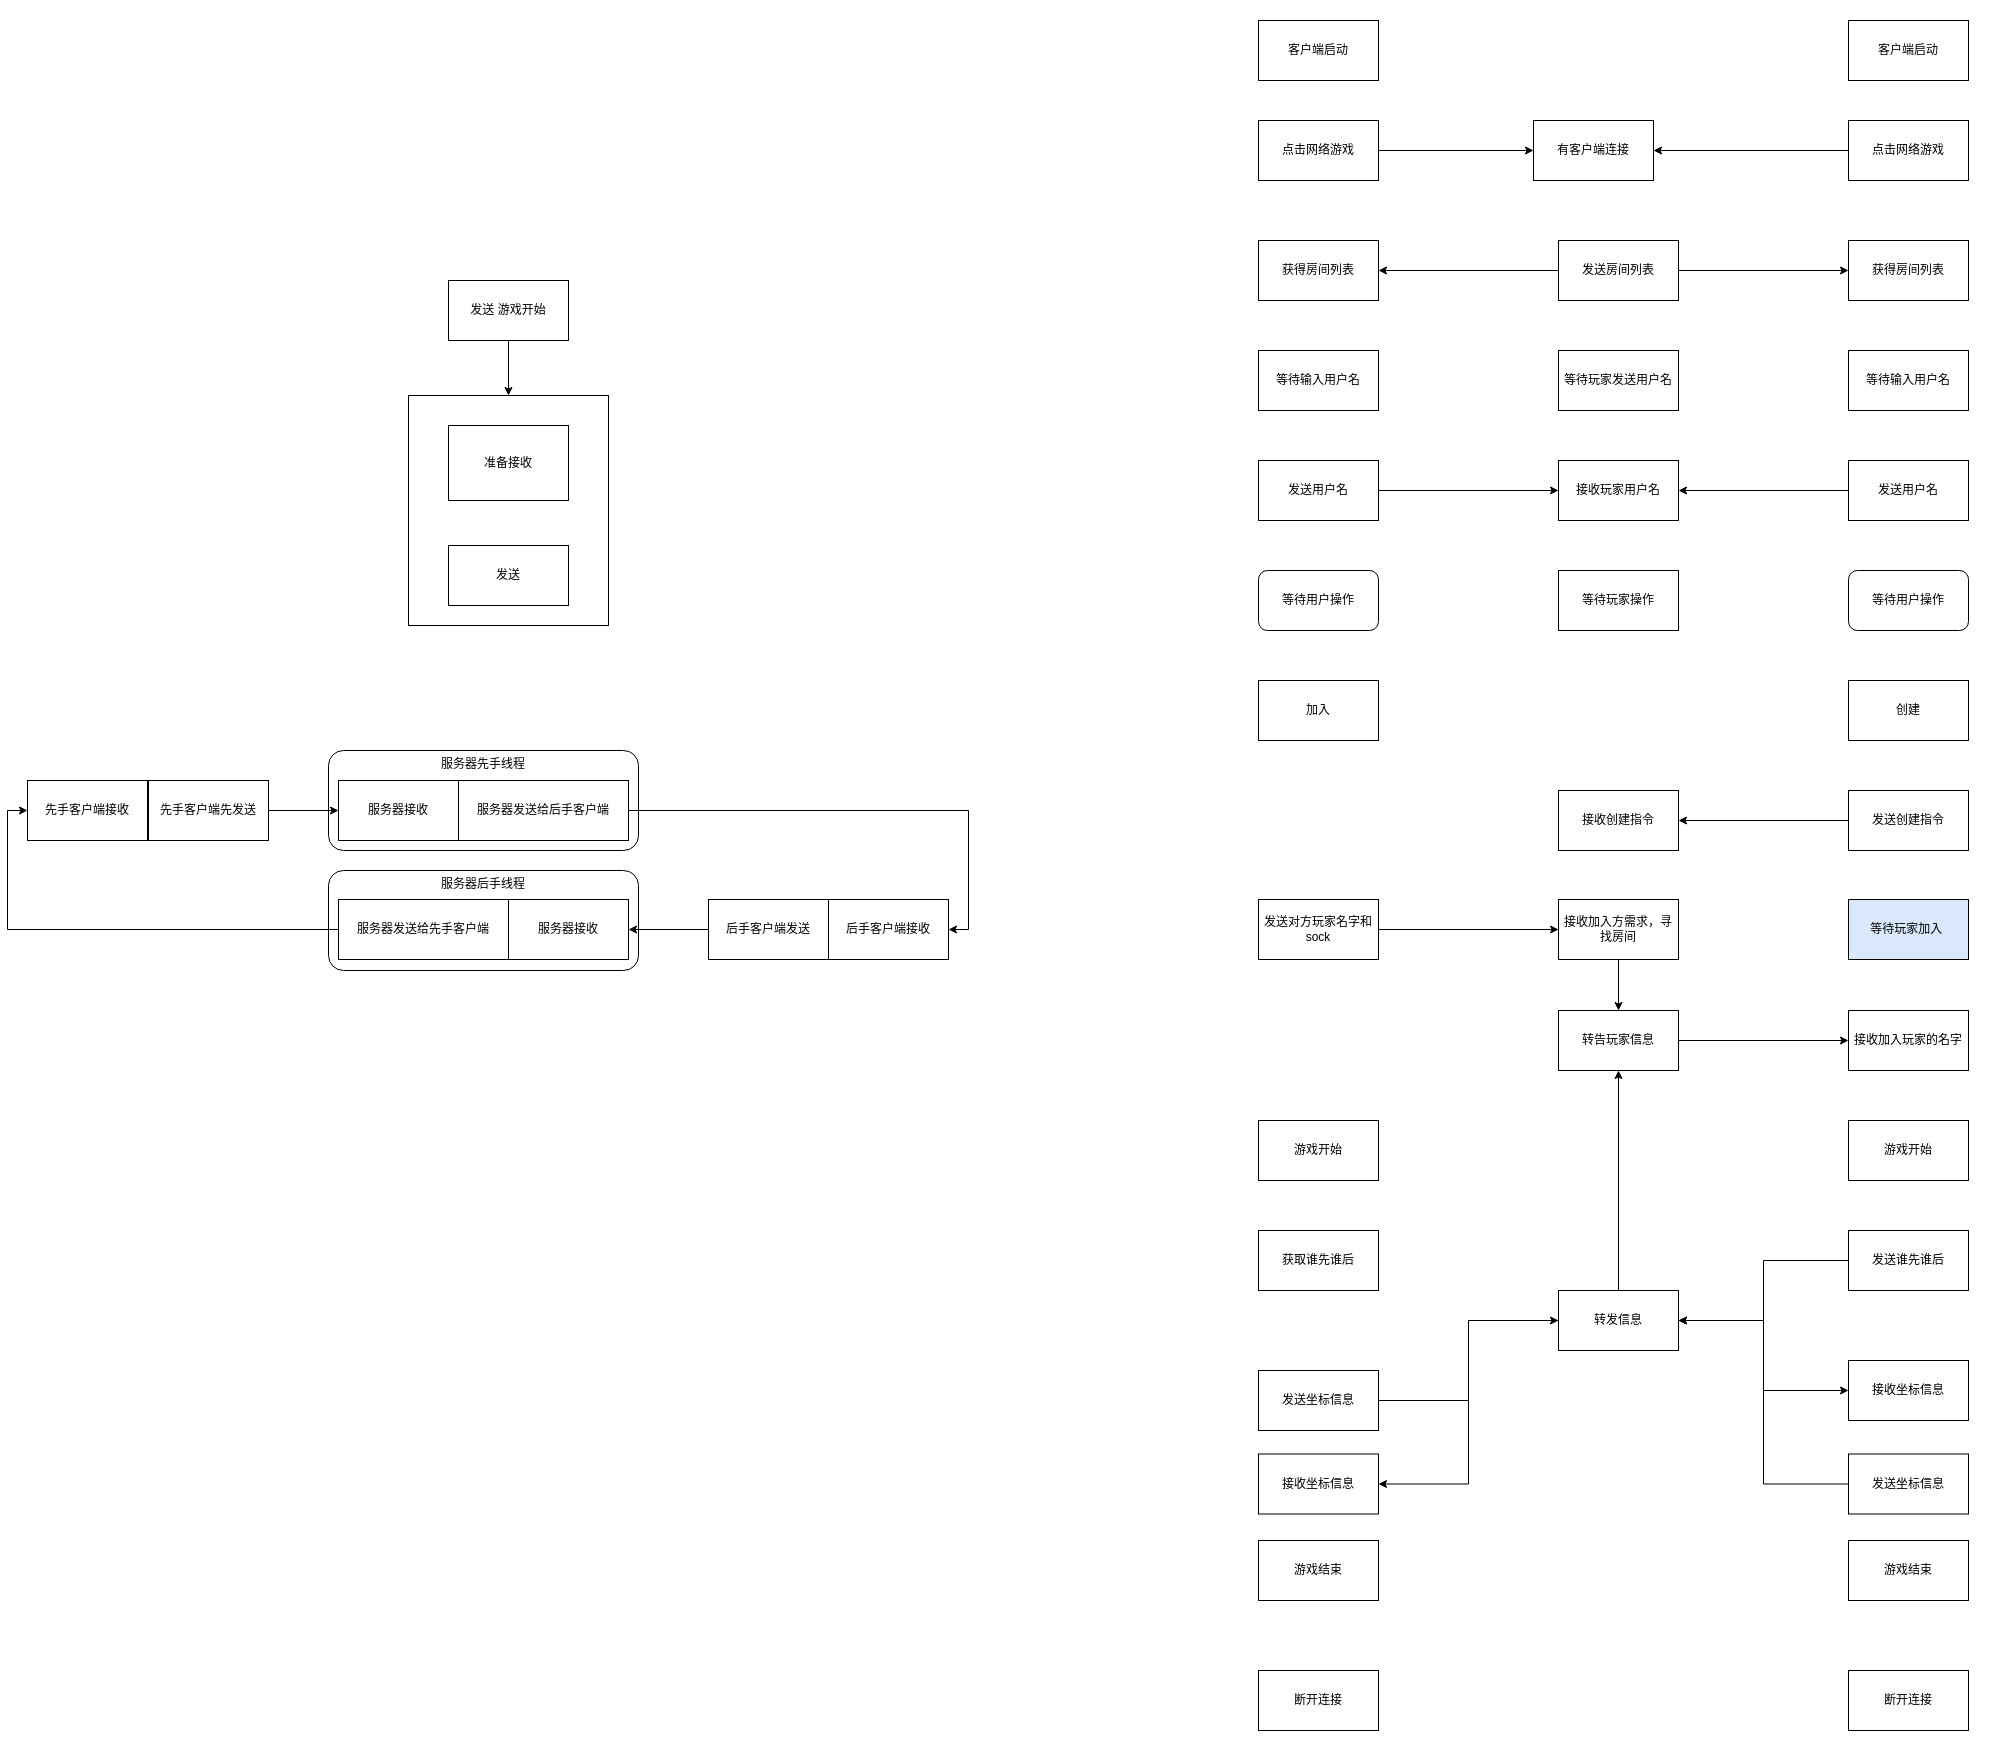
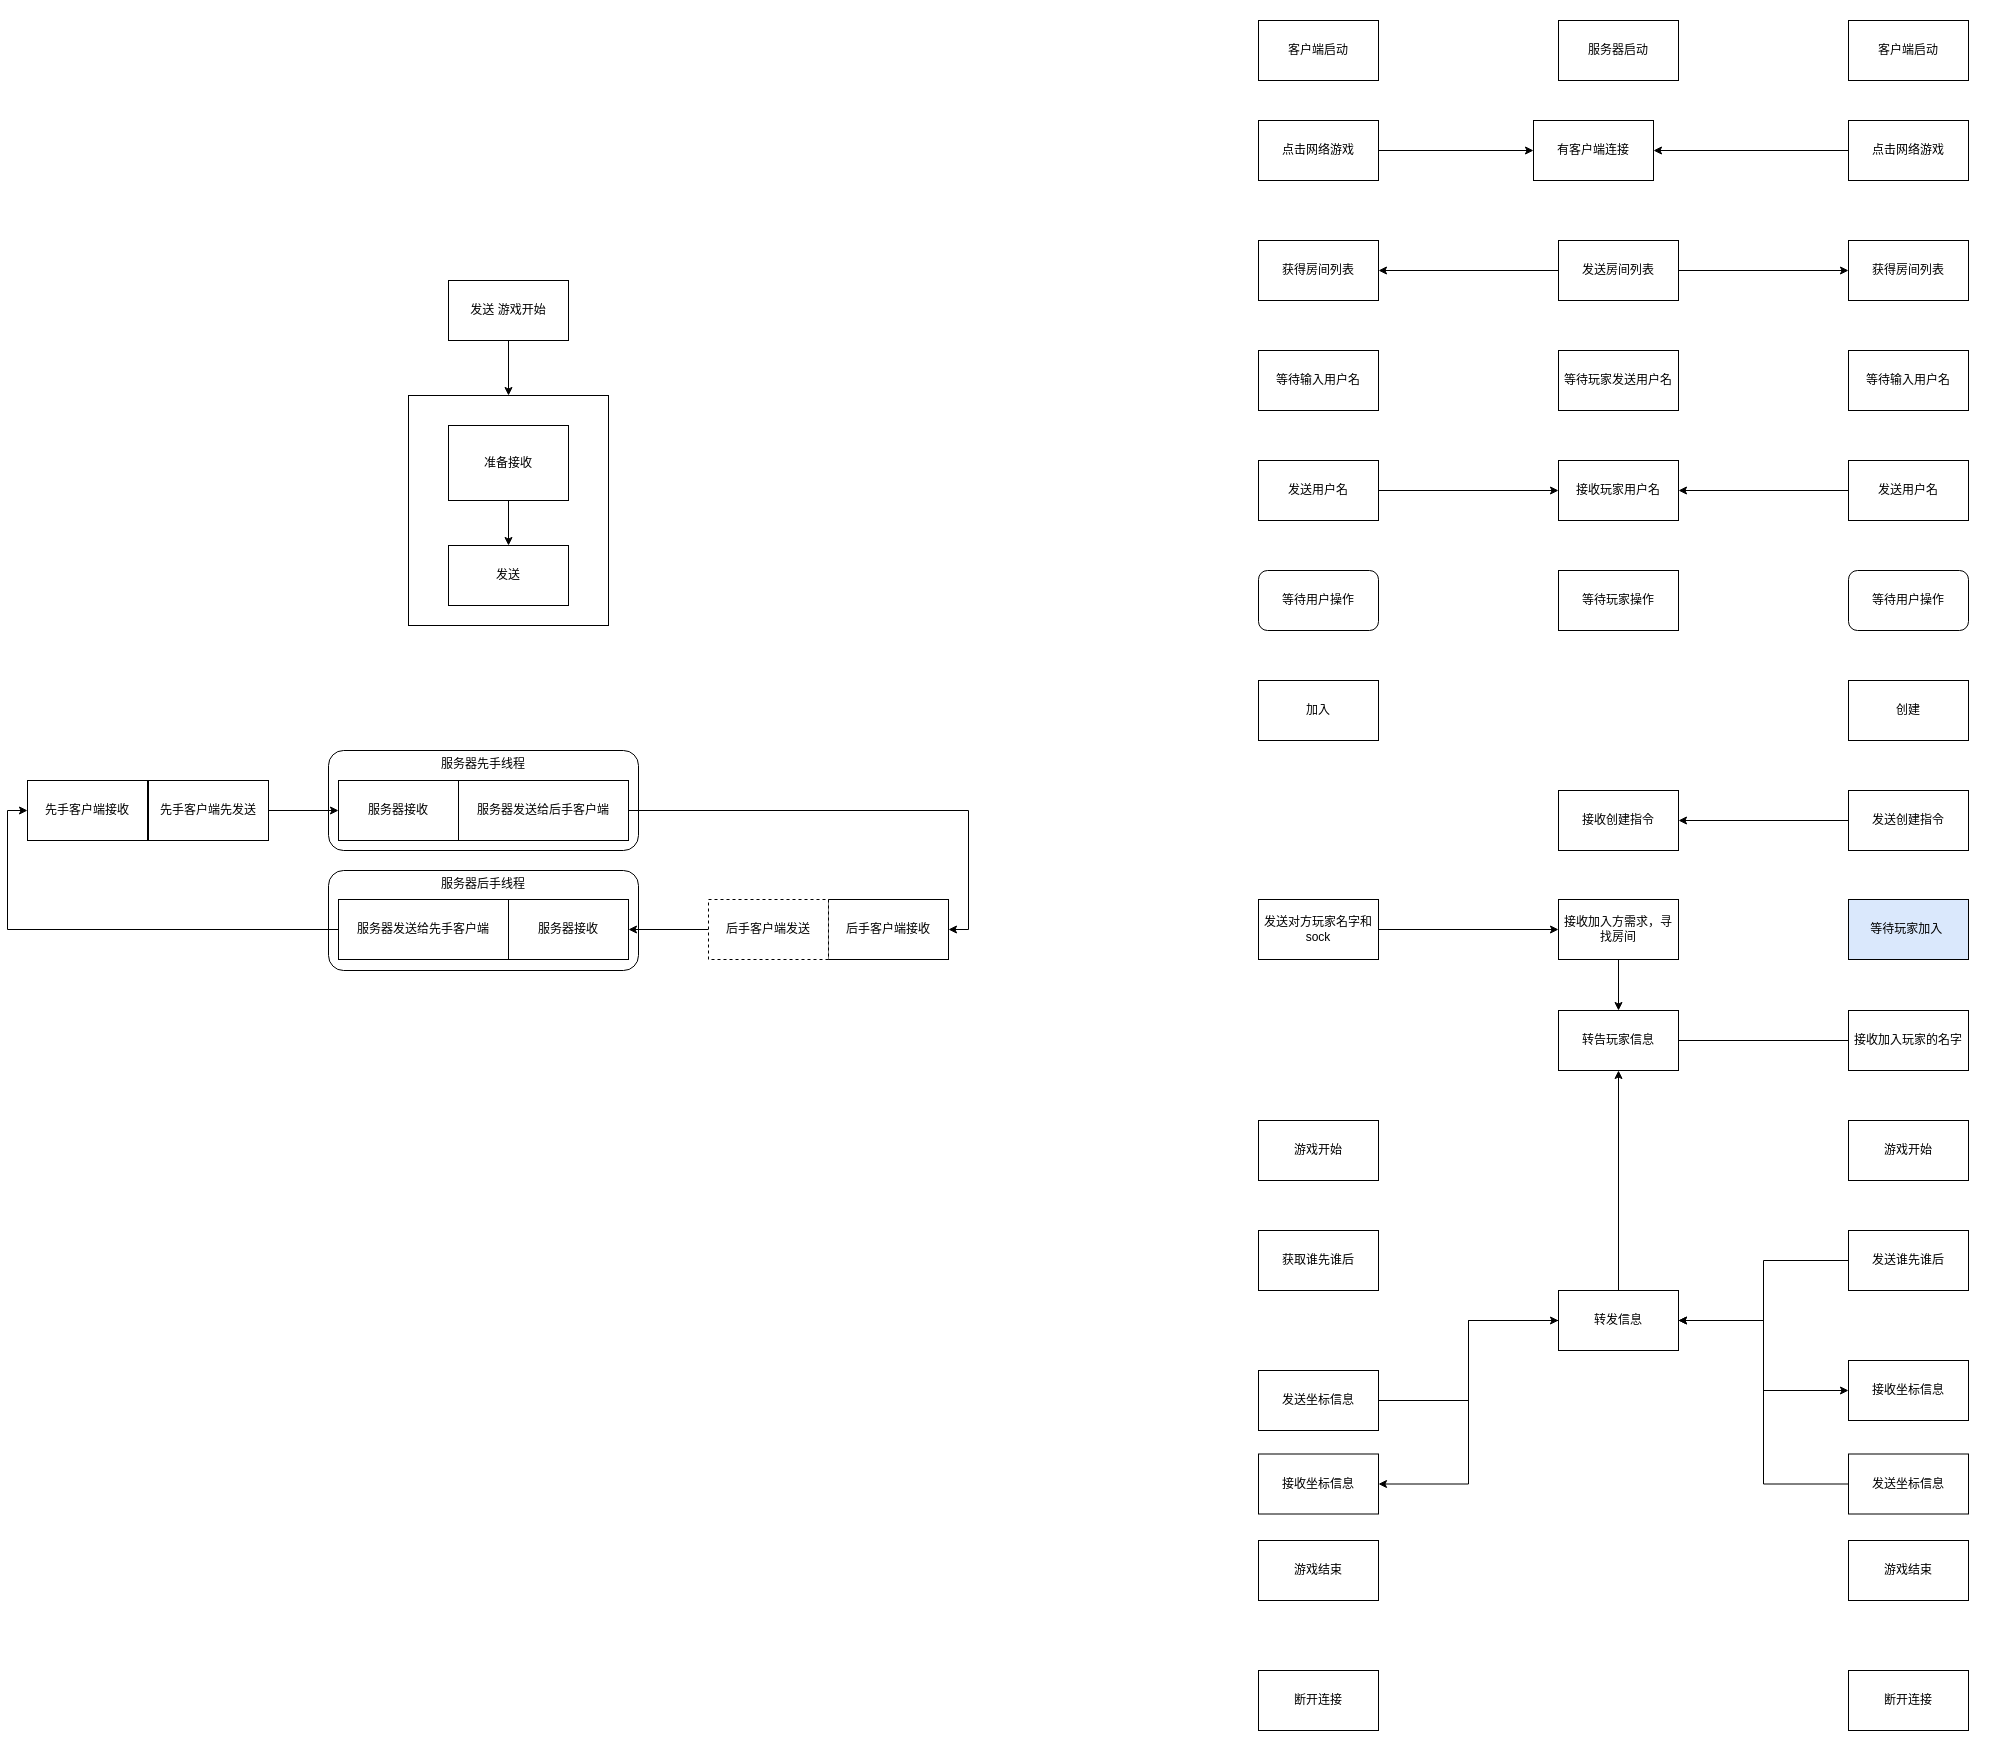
none -> (1619, 51)
none -> (509, 520)
(769, 930) -> (769, 930)
(1840, 1041) -> (1843, 1041)
